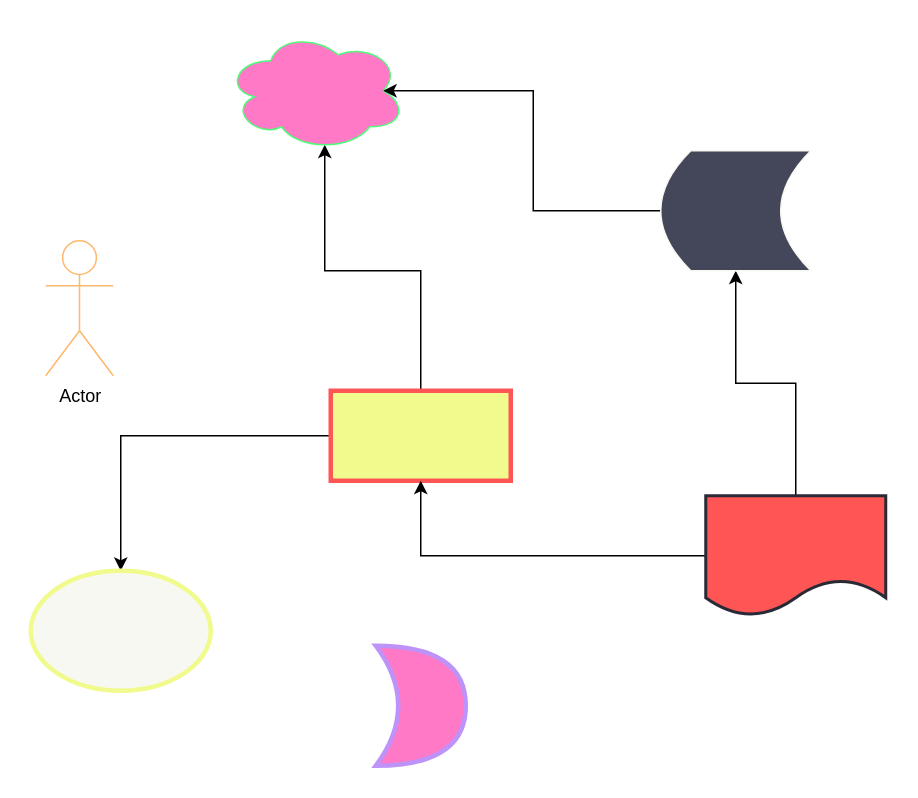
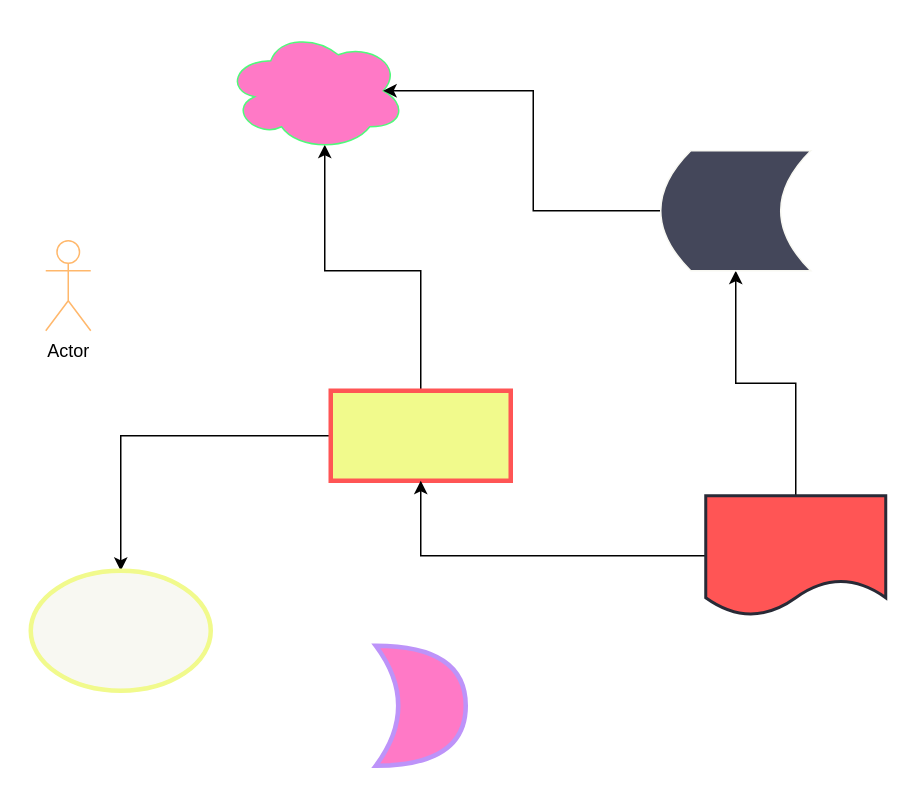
(80, 308) -> (68, 286)
